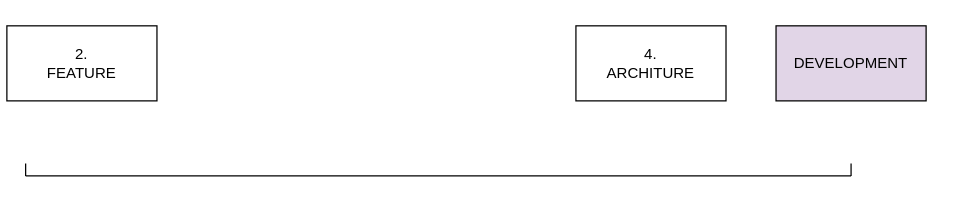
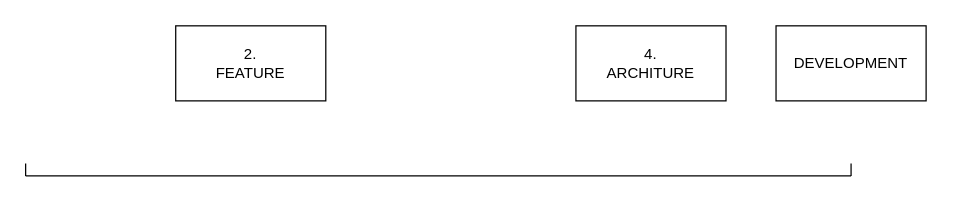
(82, 63) -> (251, 63)
(851, 63) -> (851, 63)
